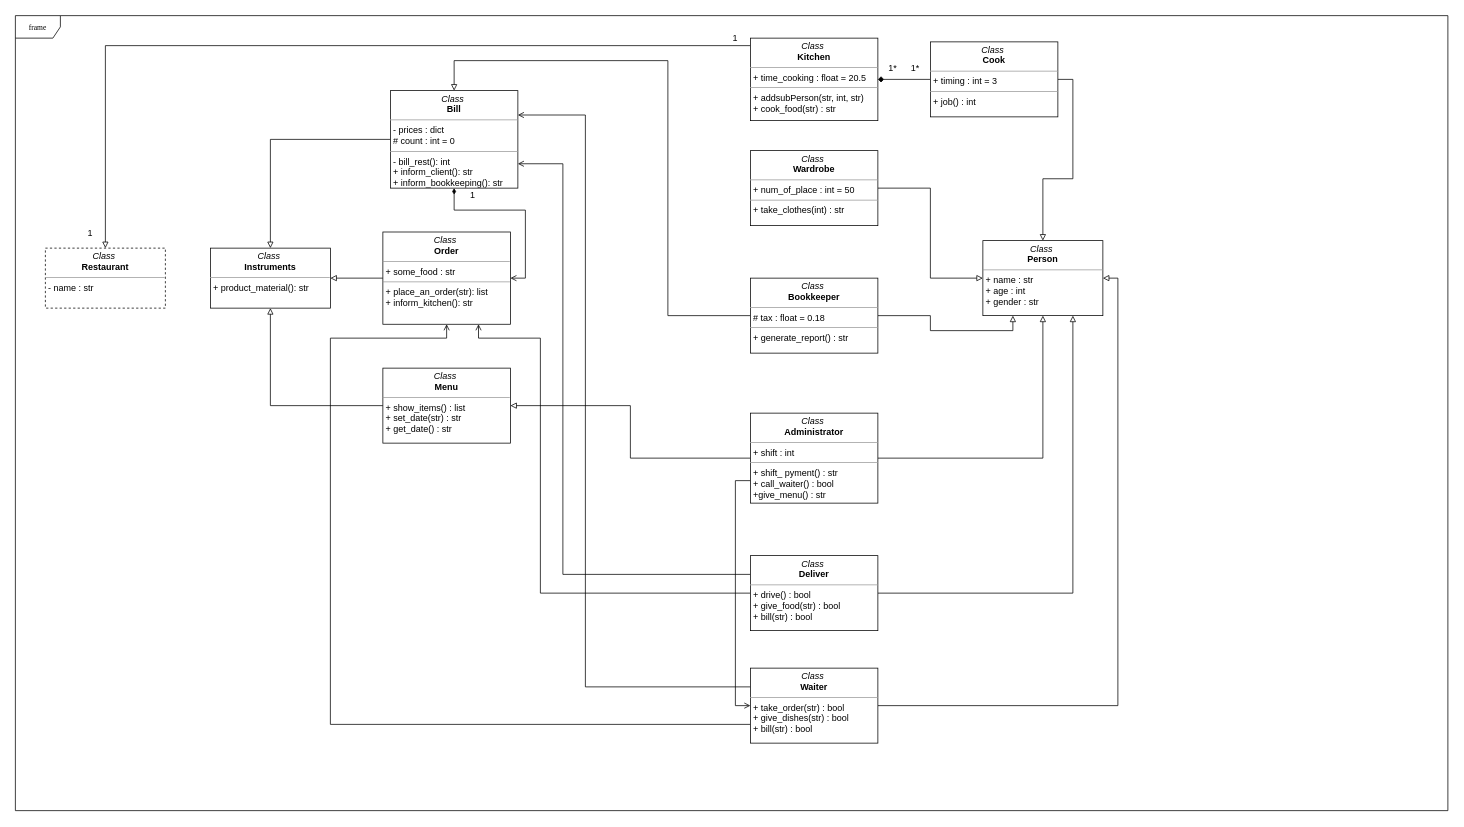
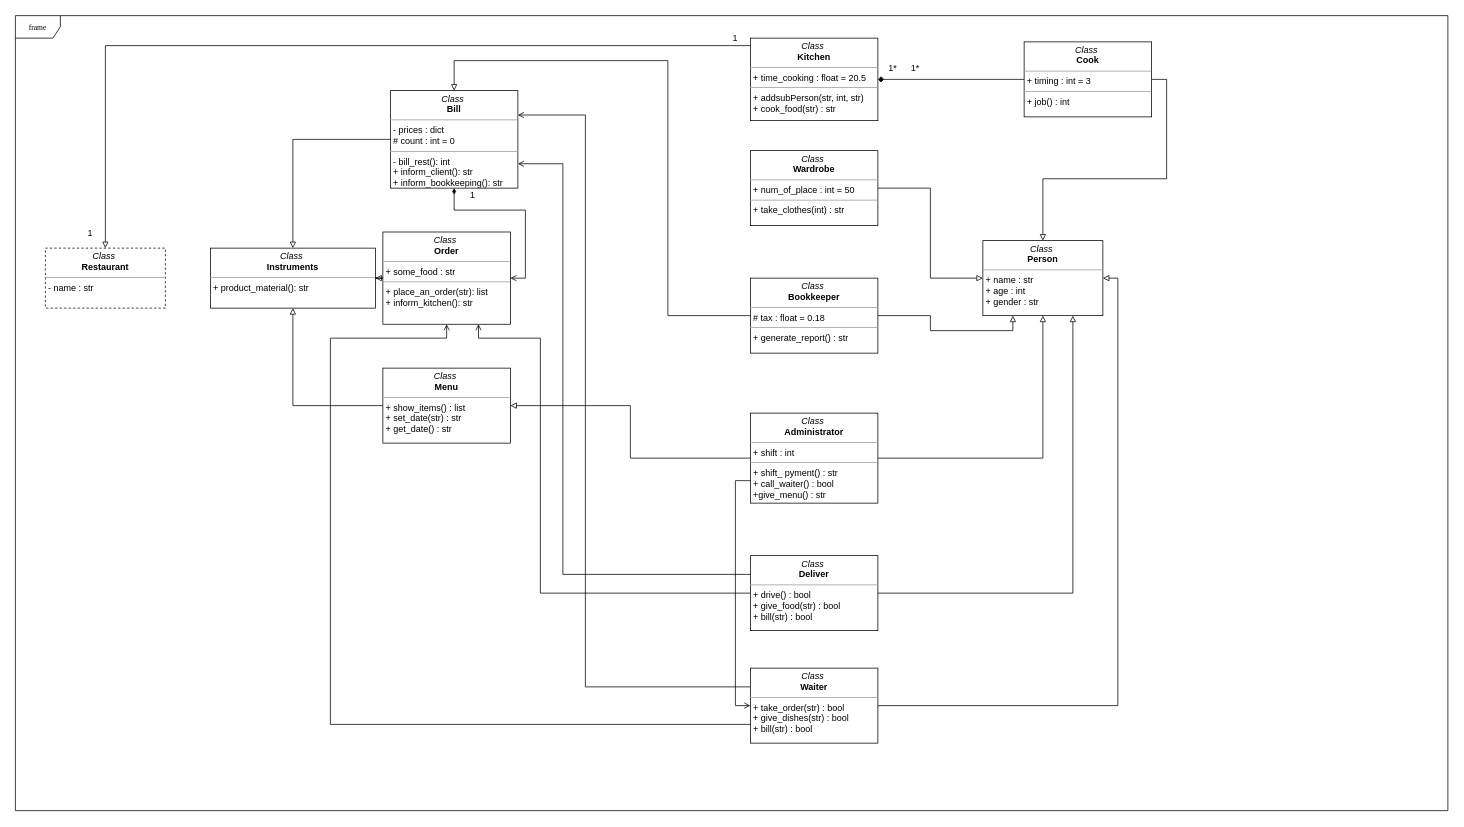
(994, 79) -> (1088, 79)
(270, 278) -> (293, 278)
